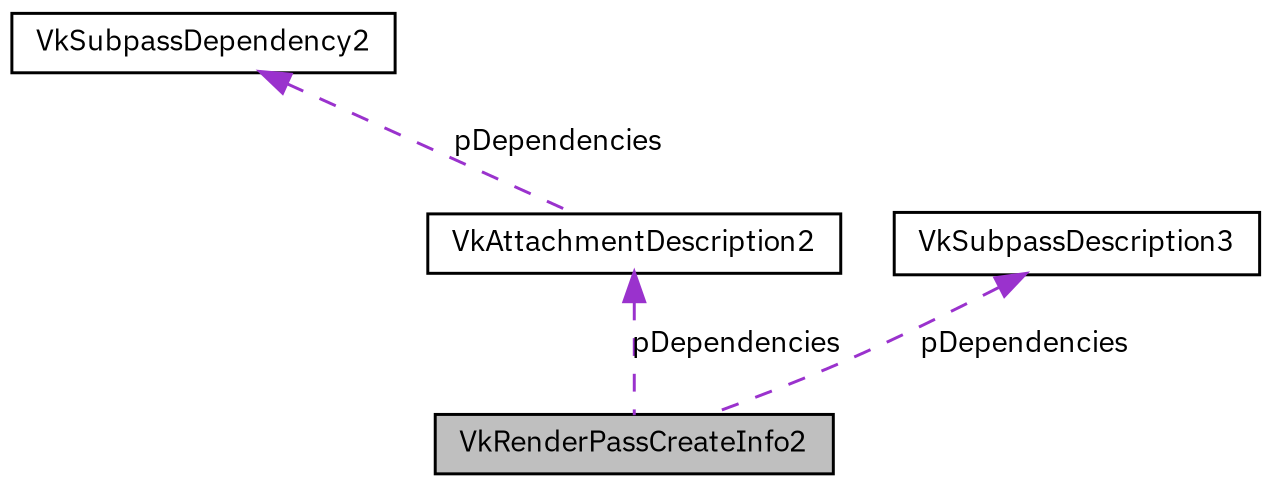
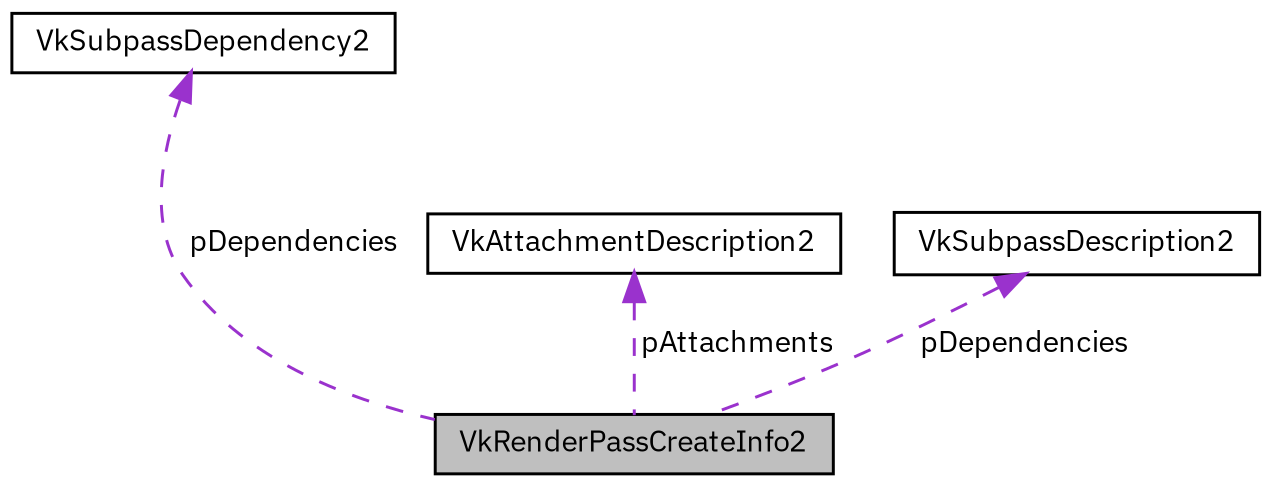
(432, 149) -> (221, 318)
(1077, 244) -> (1077, 244)
(734, 345) -> (734, 345)
